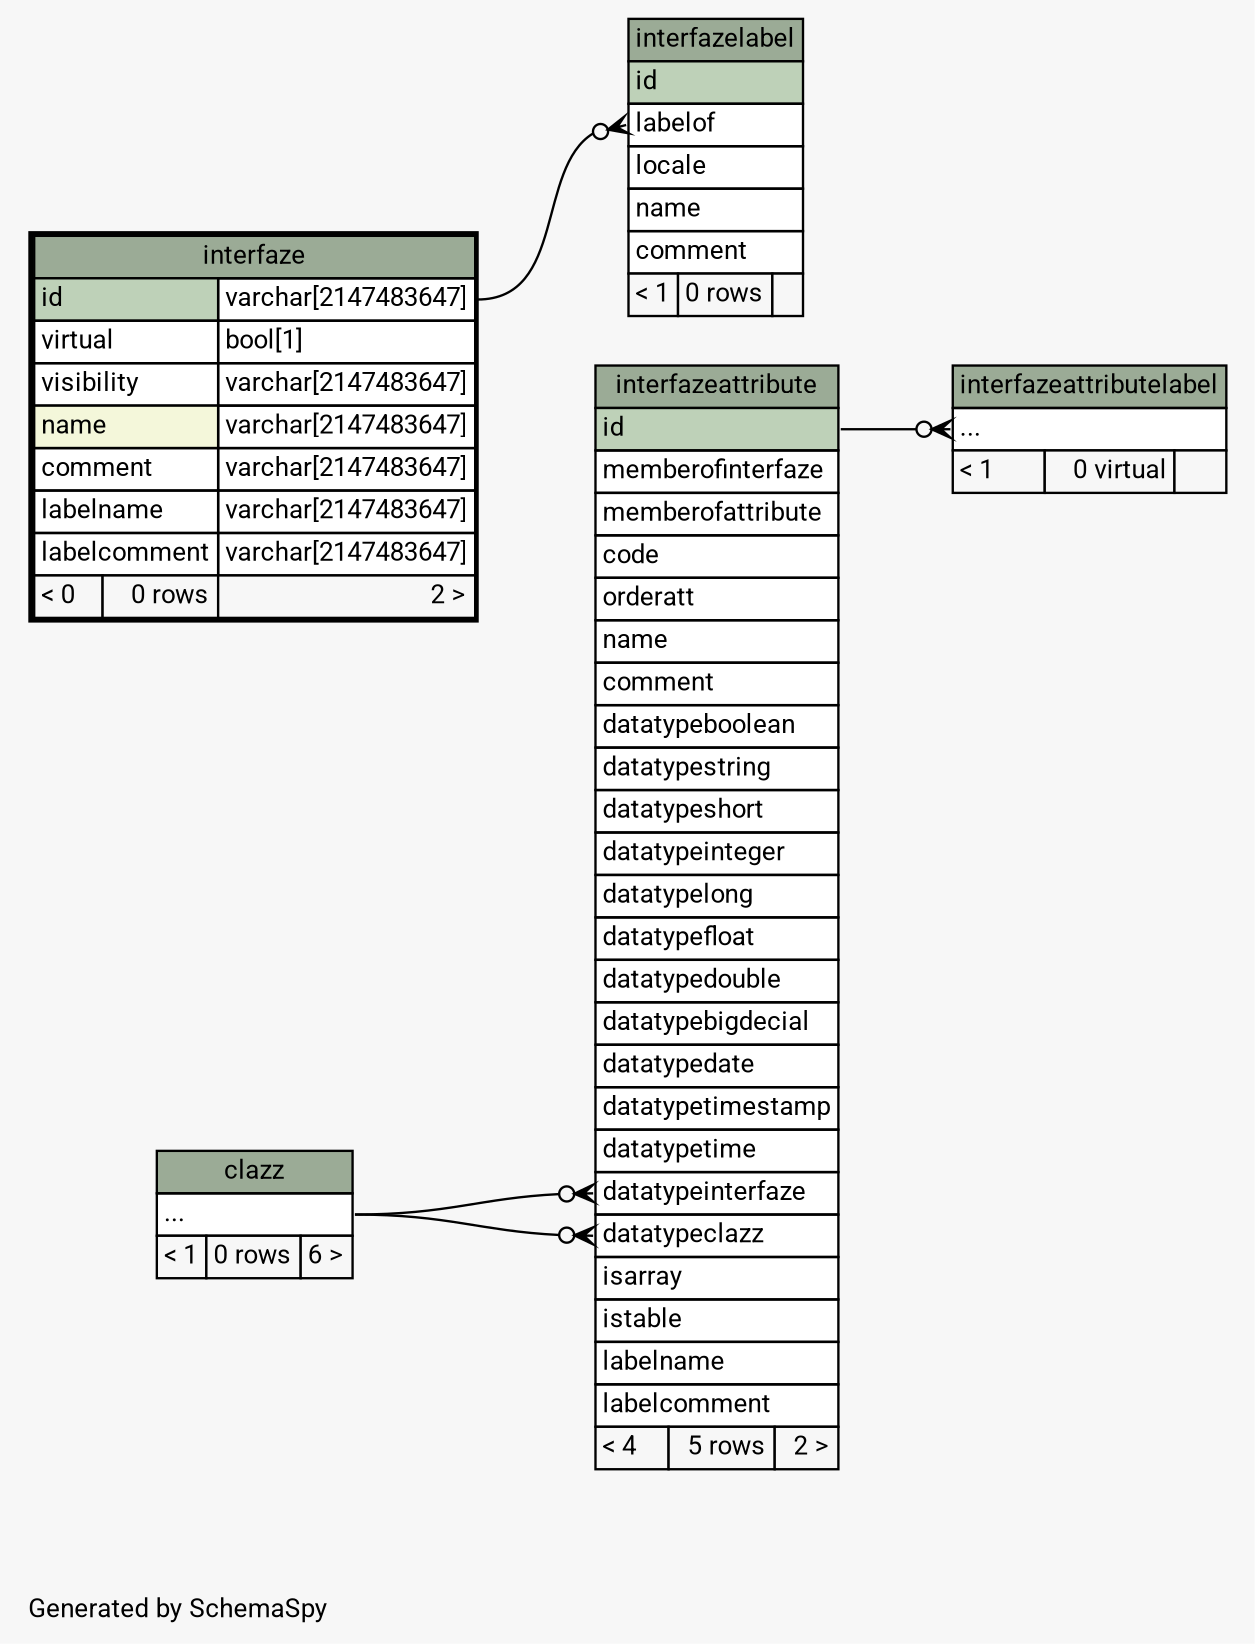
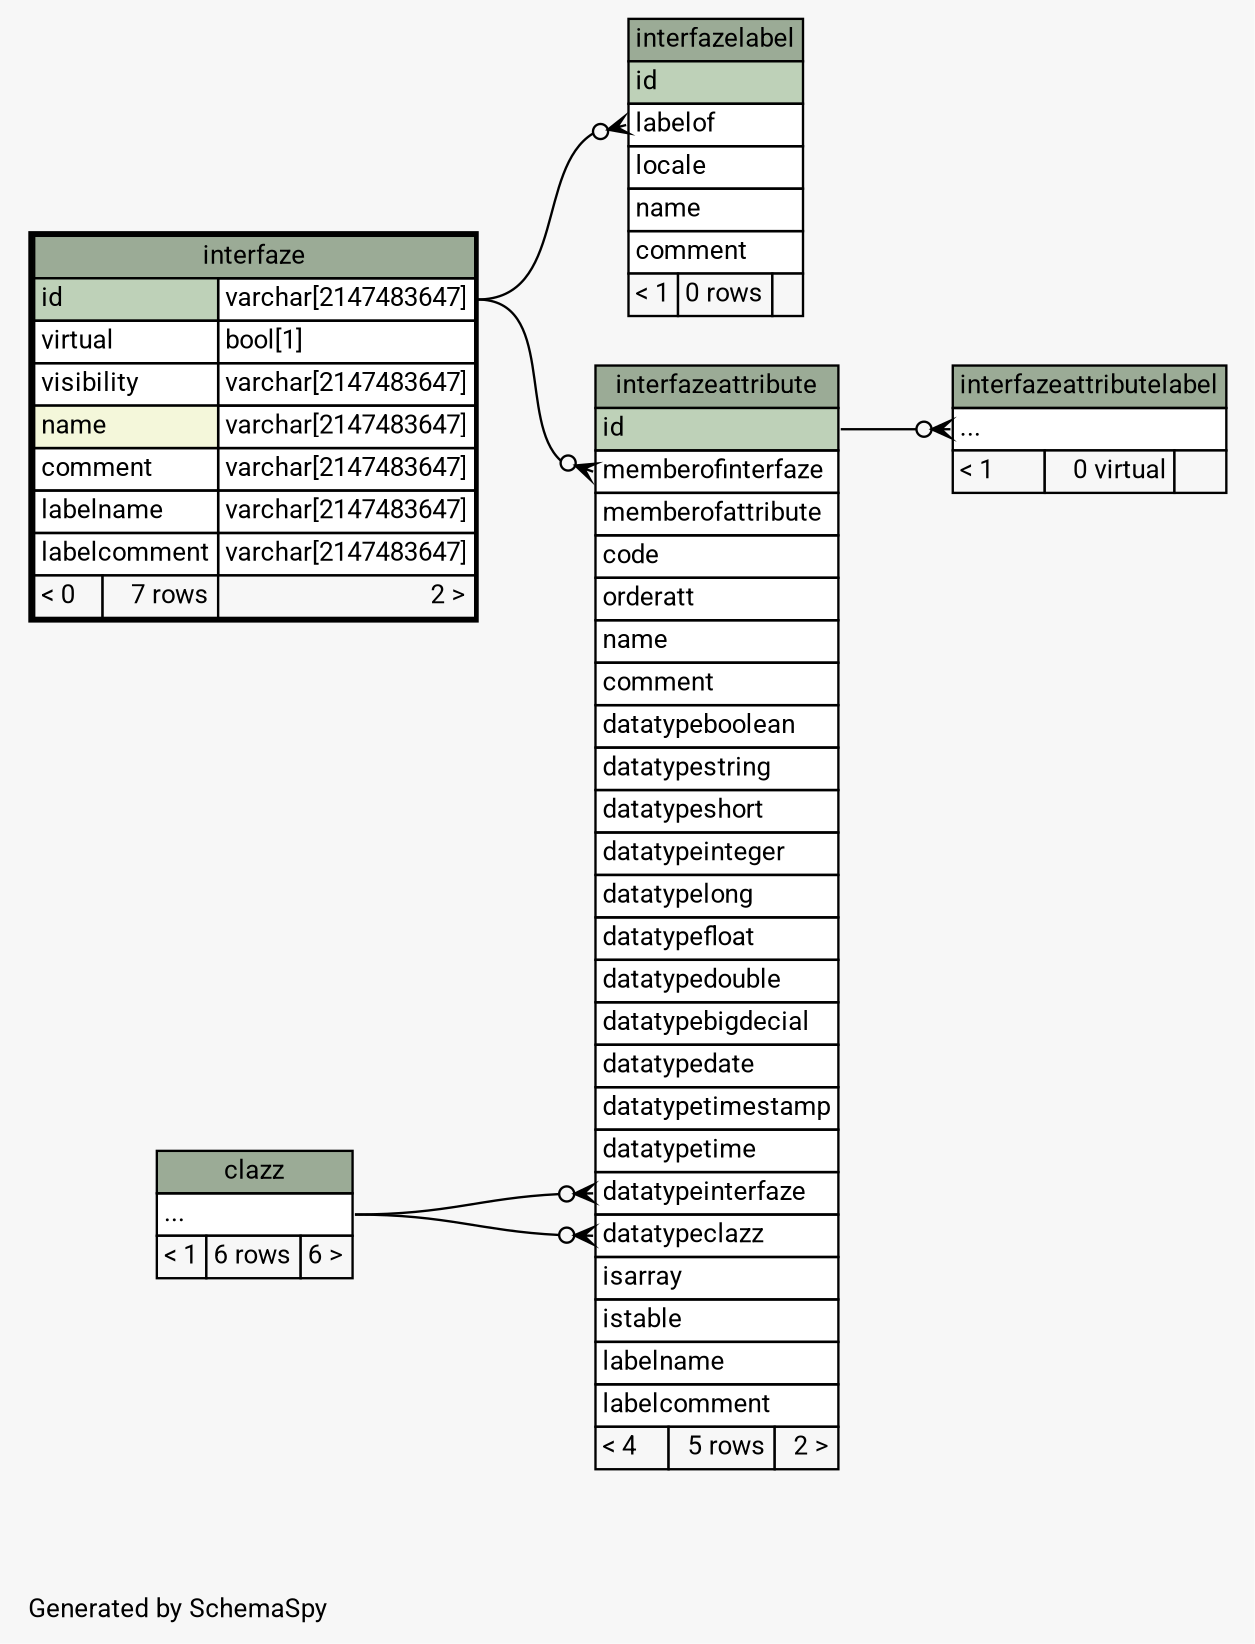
none -> (533, 368)
(171, 595) -> (171, 595)
(254, 1256) -> (254, 1256)
